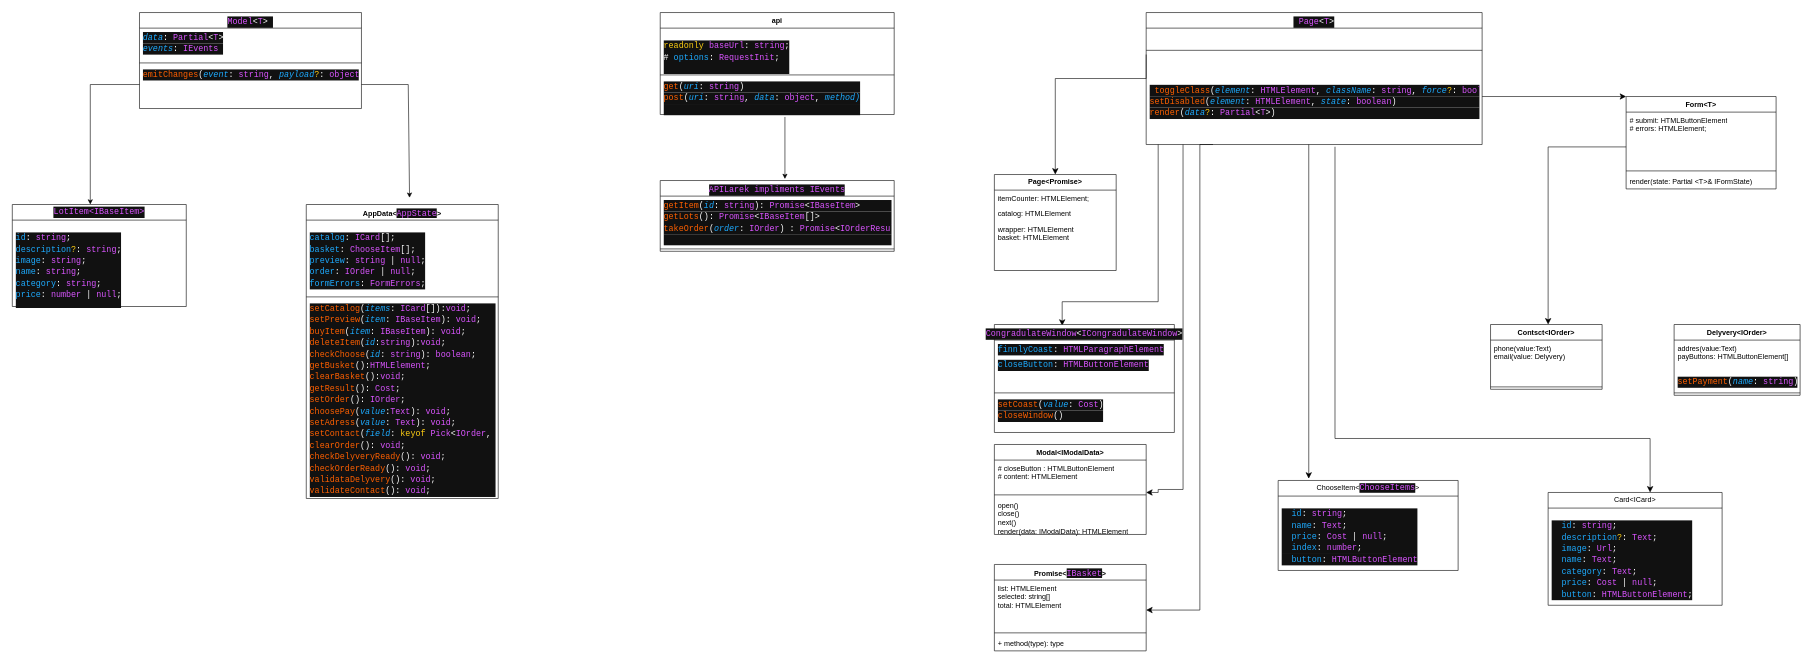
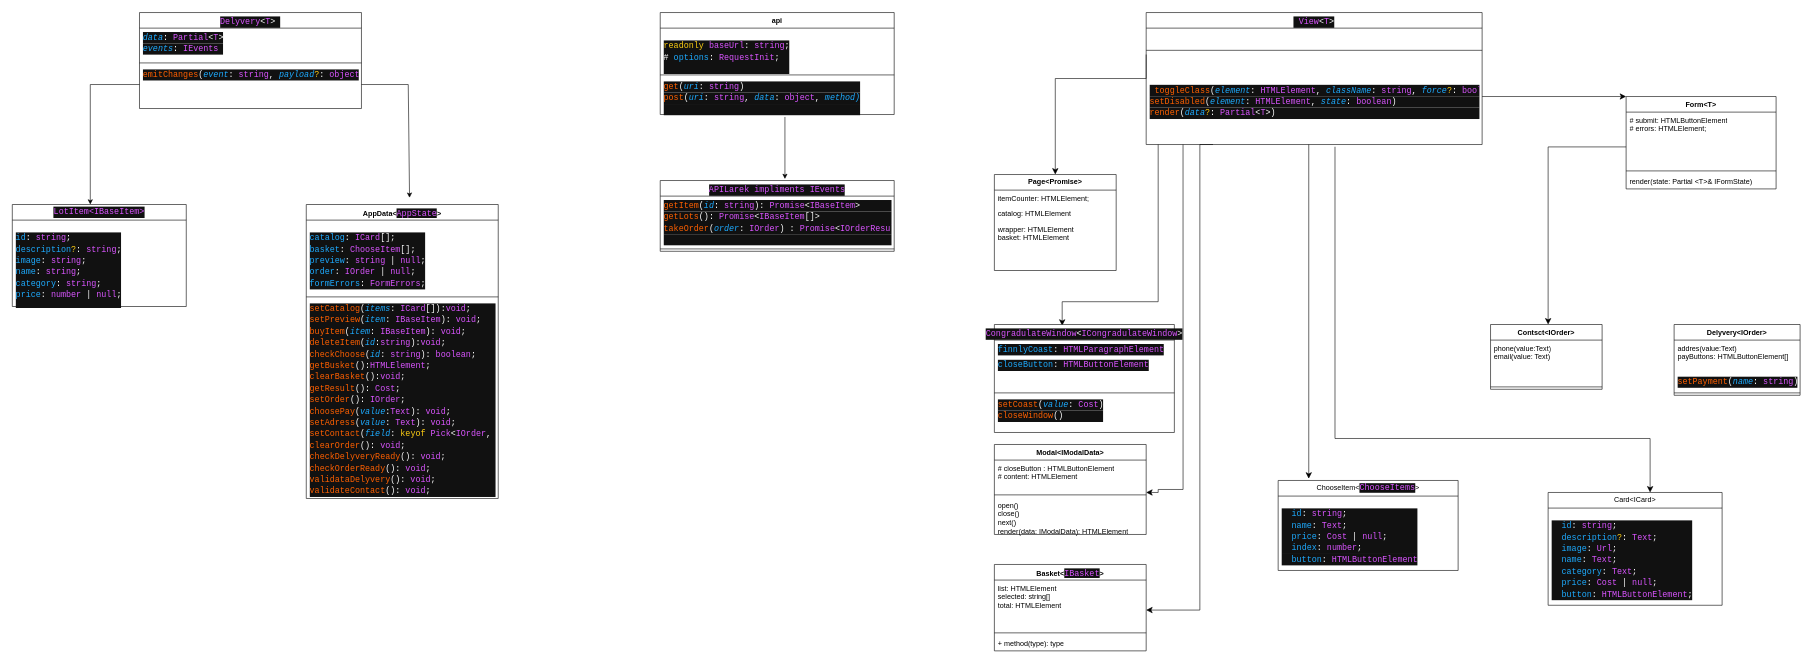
(251, 21) -> (251, 21)
(1314, 21) -> (1314, 21)
(1533, 353) -> (1527, 353)
(1070, 573) -> (1070, 573)
